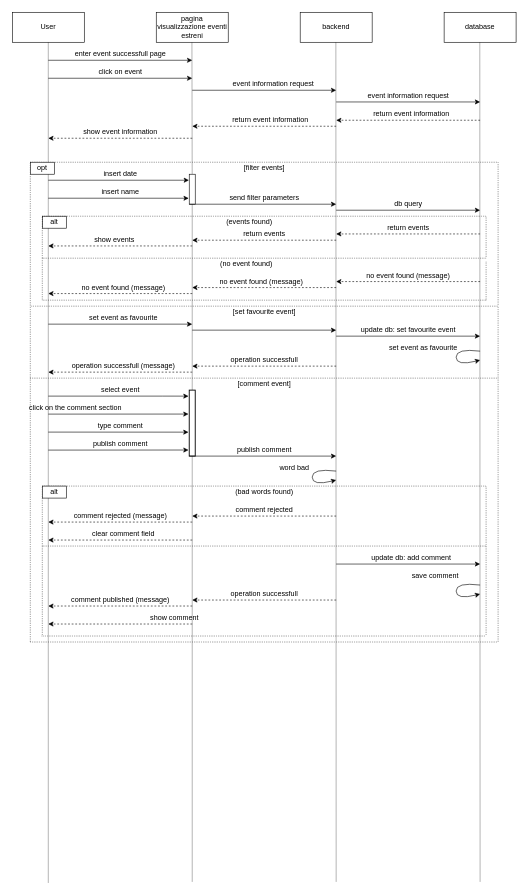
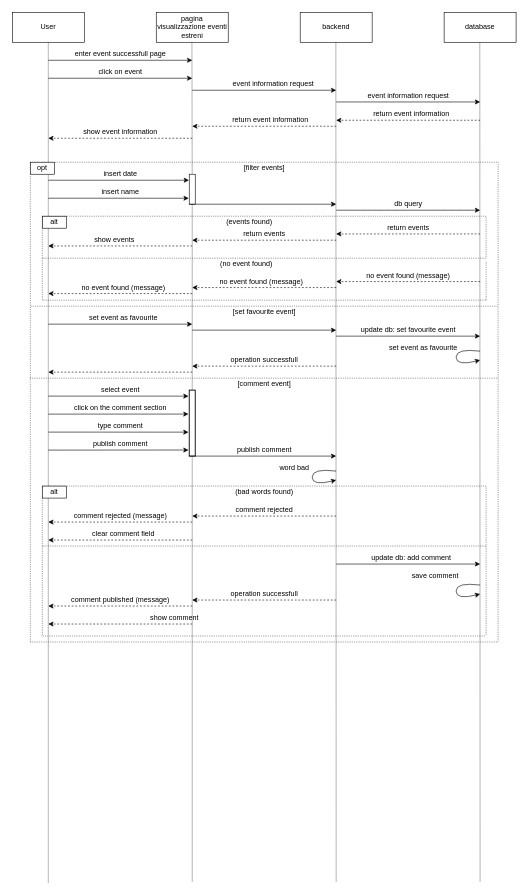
(264, 198) -> none
(123, 366) -> none
(75, 408) -> (120, 408)
